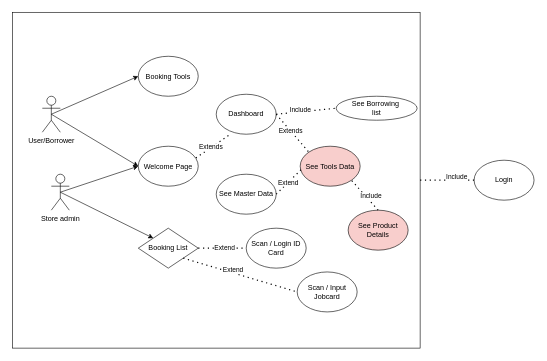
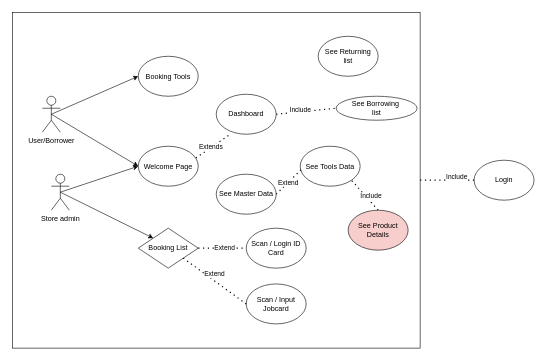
none -> (348, 56)
(293, 134) -> none
(330, 166) -> (330, 166)
(327, 292) -> (276, 304)
